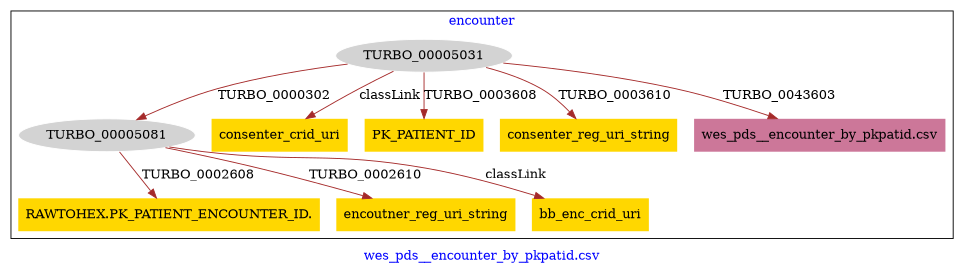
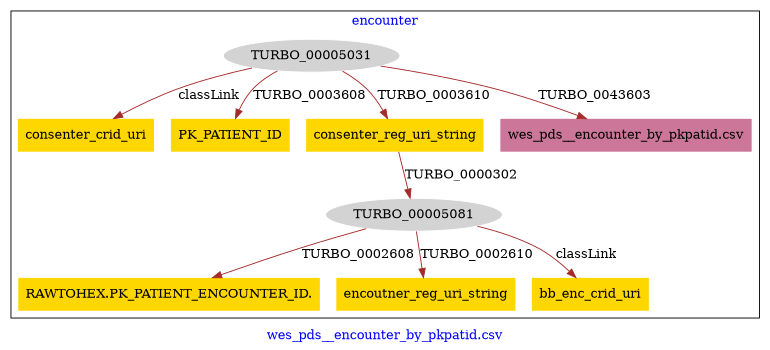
(244, 82) -> (403, 170)
